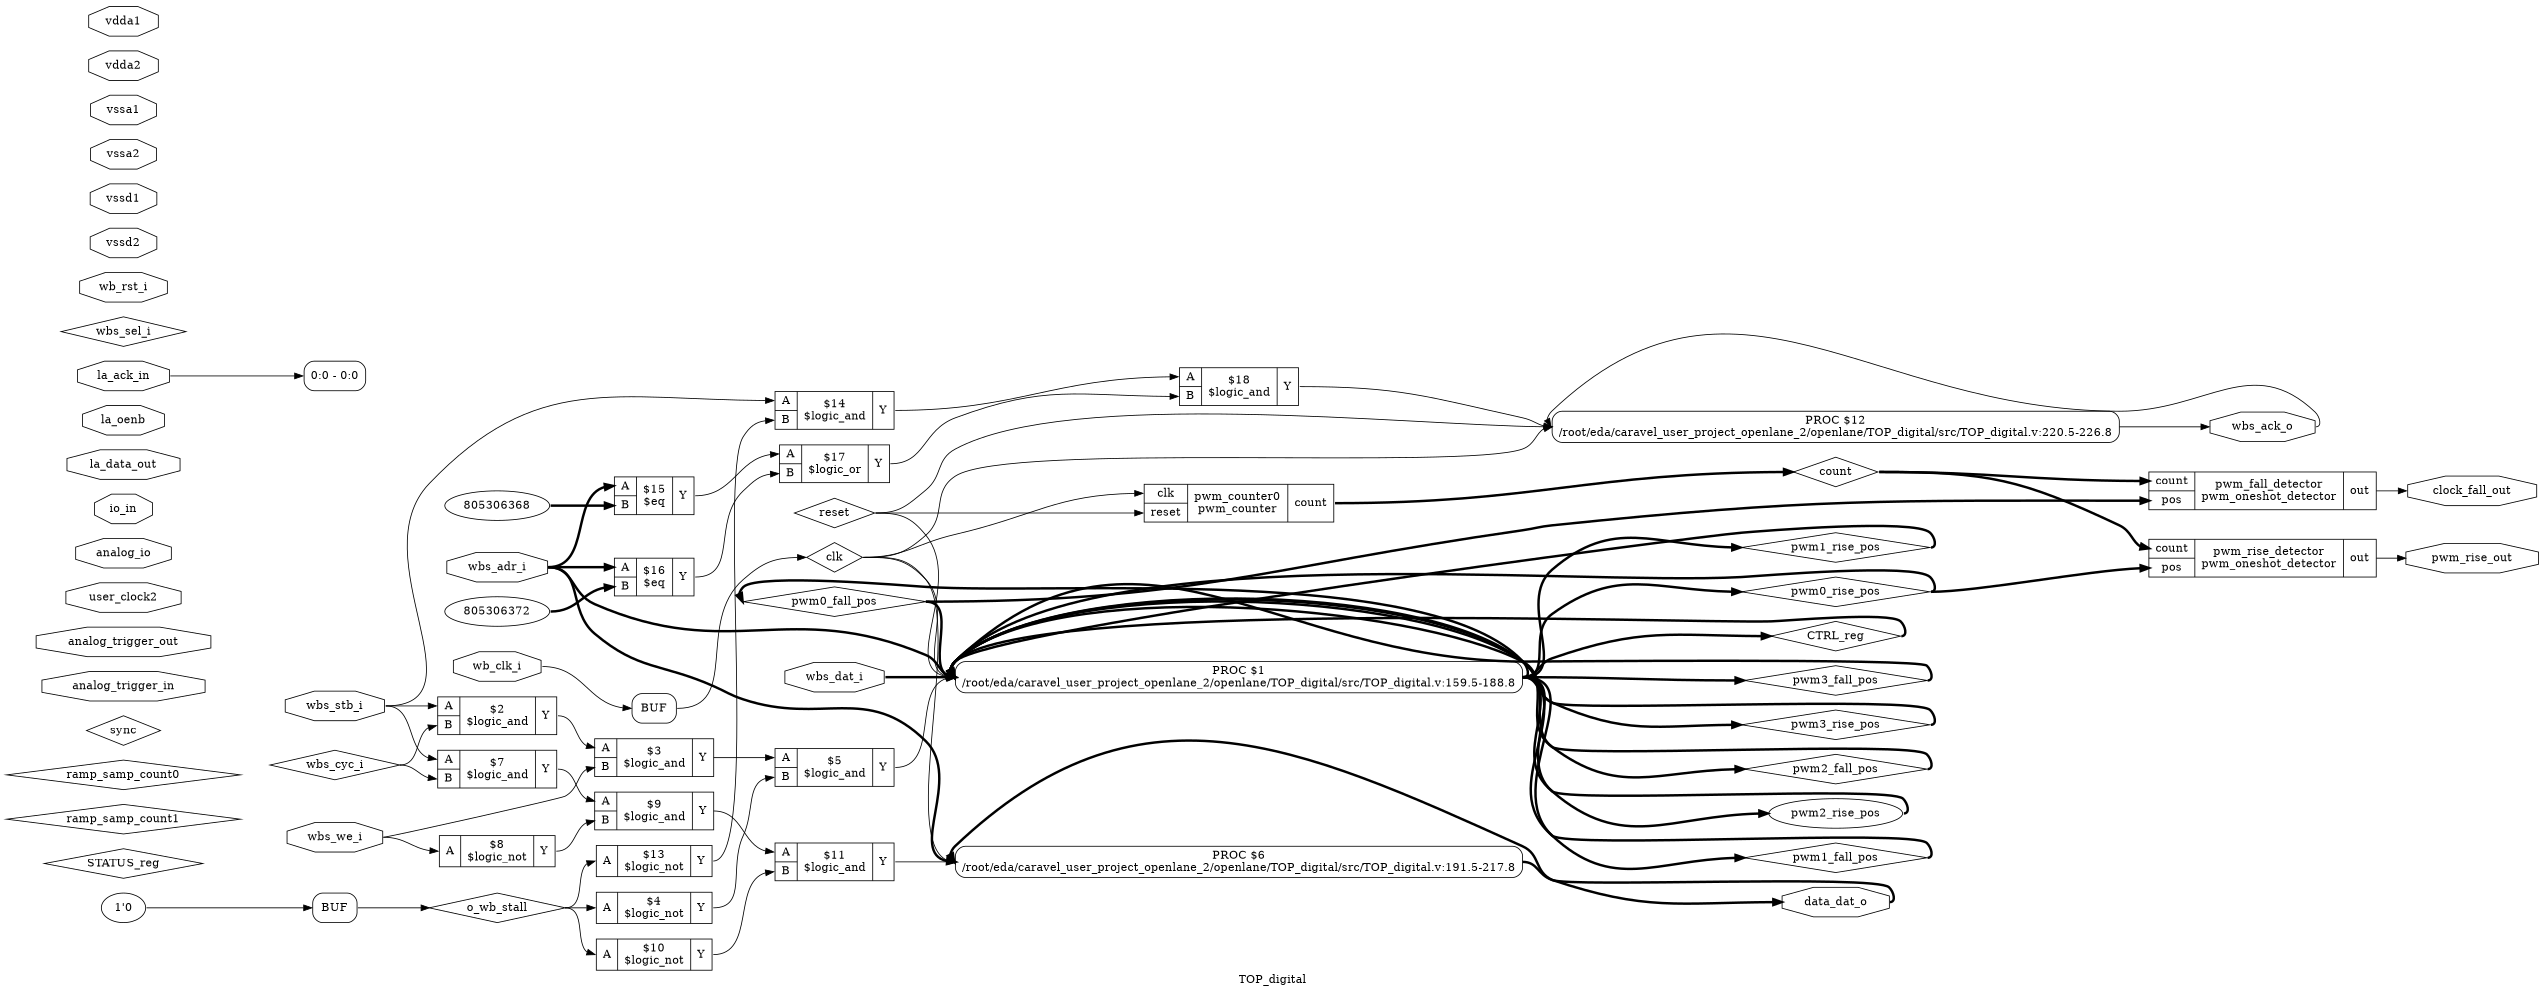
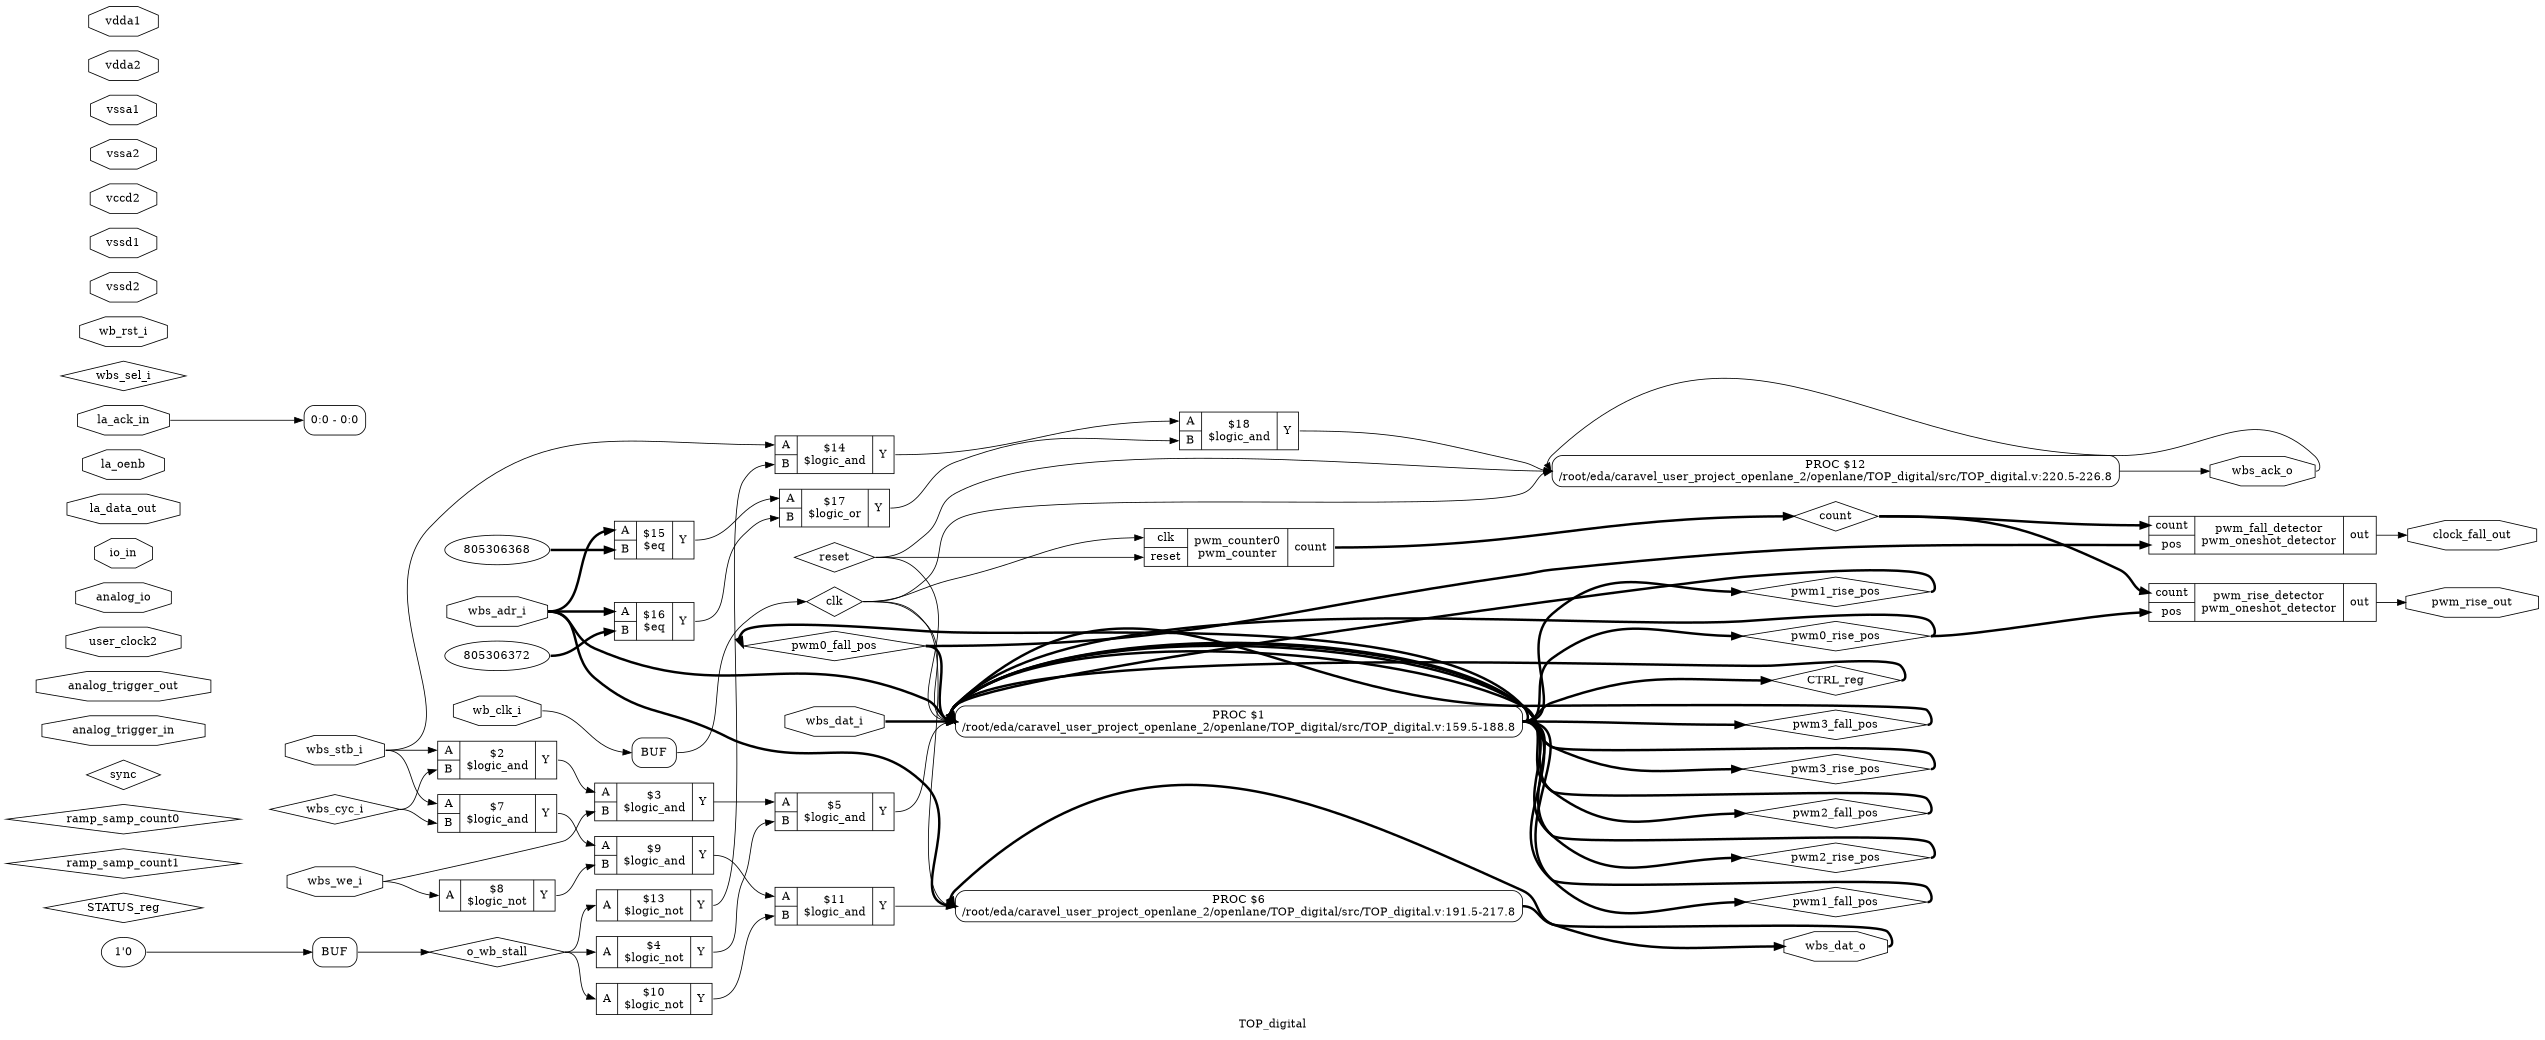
none -> (124, 199)
(1836, 813) -> (1836, 858)
(1836, 902) -> (1836, 946)
